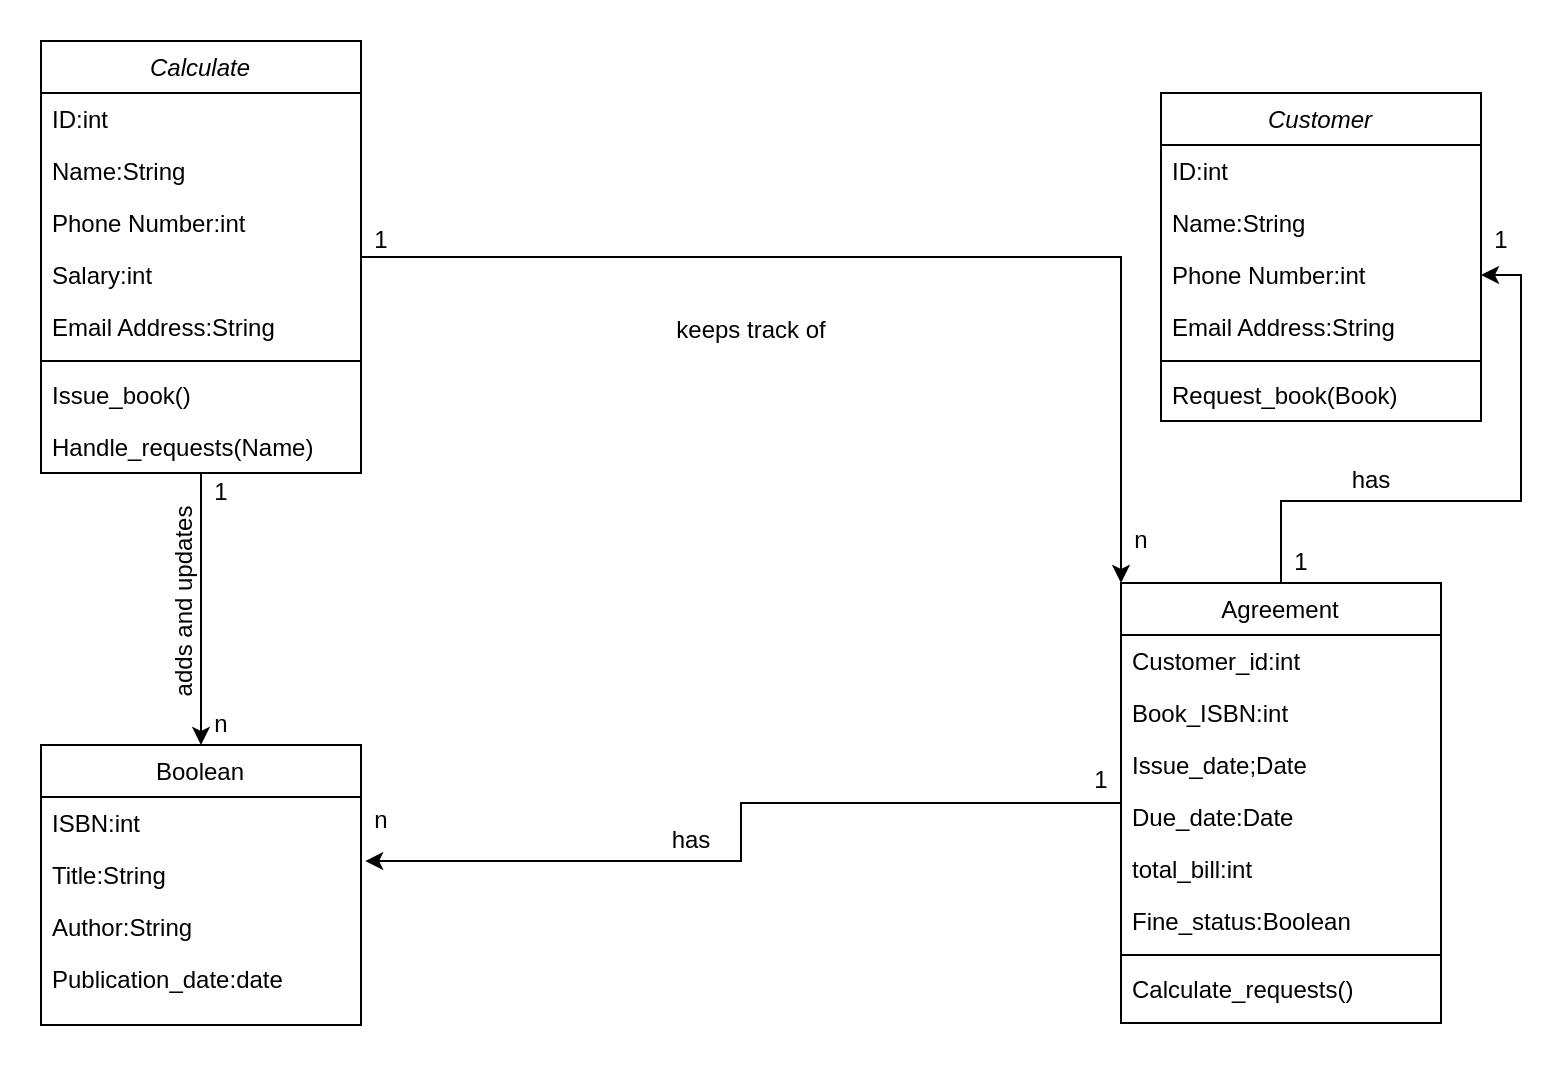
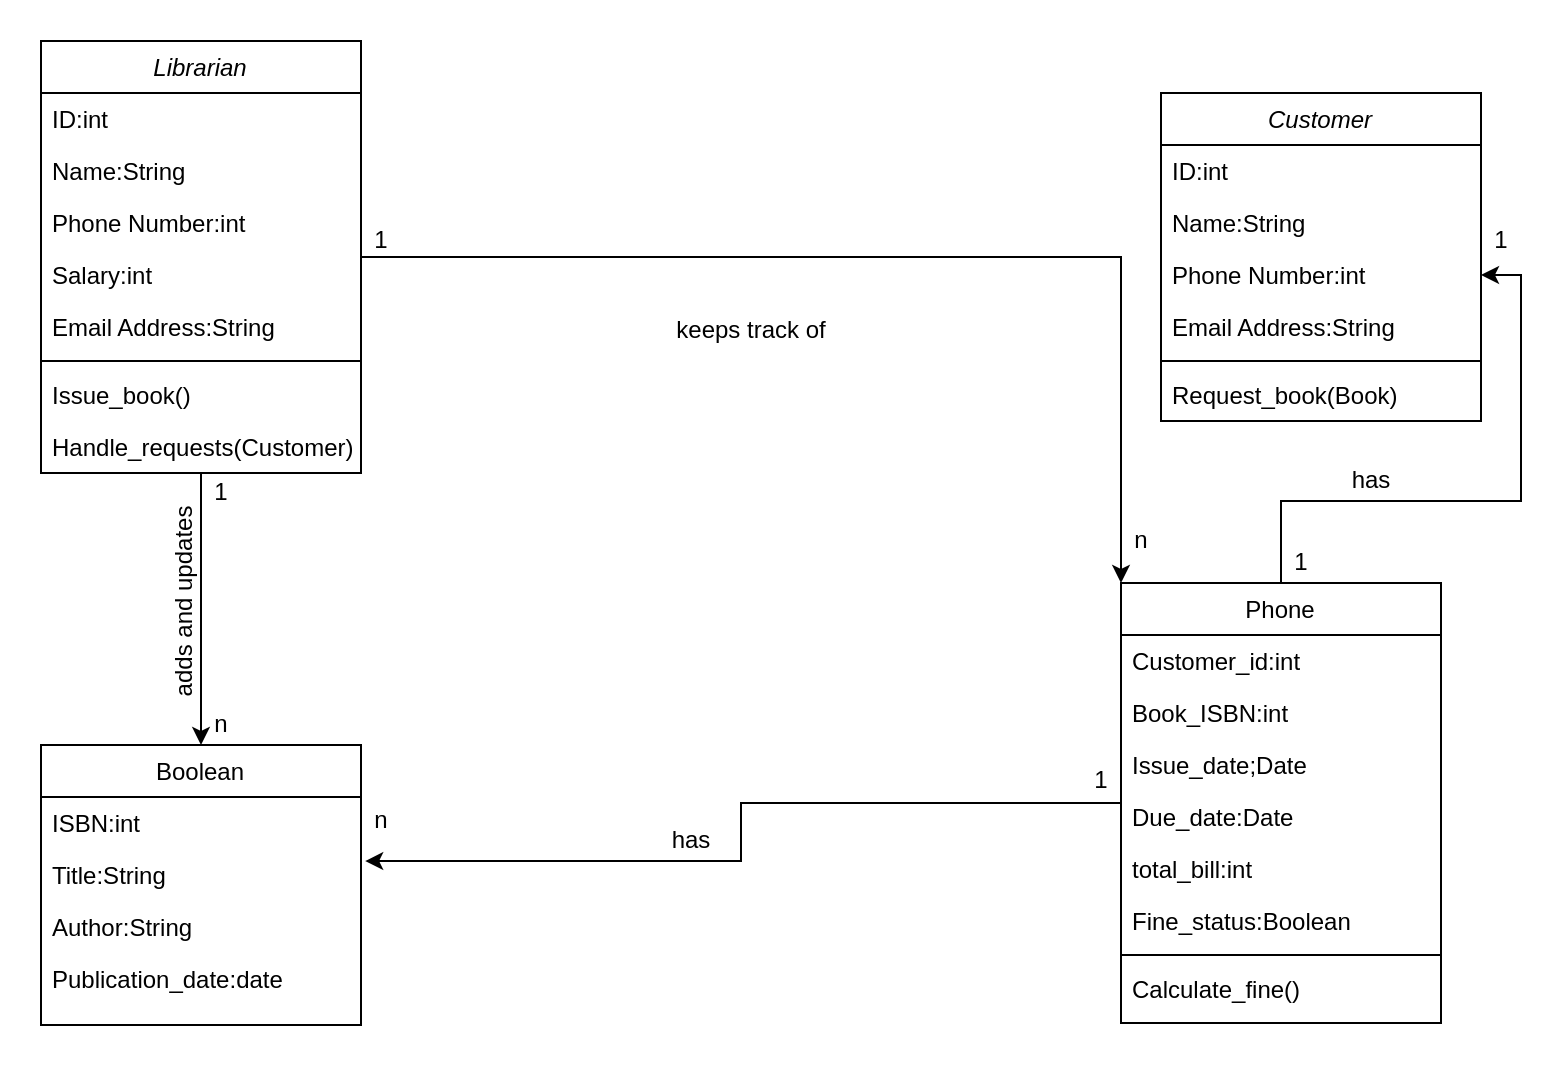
(200, 68) -> (200, 68)
(190, 448) -> (217, 448)
(1280, 610) -> (1280, 610)
(1260, 990) -> (1230, 990)
